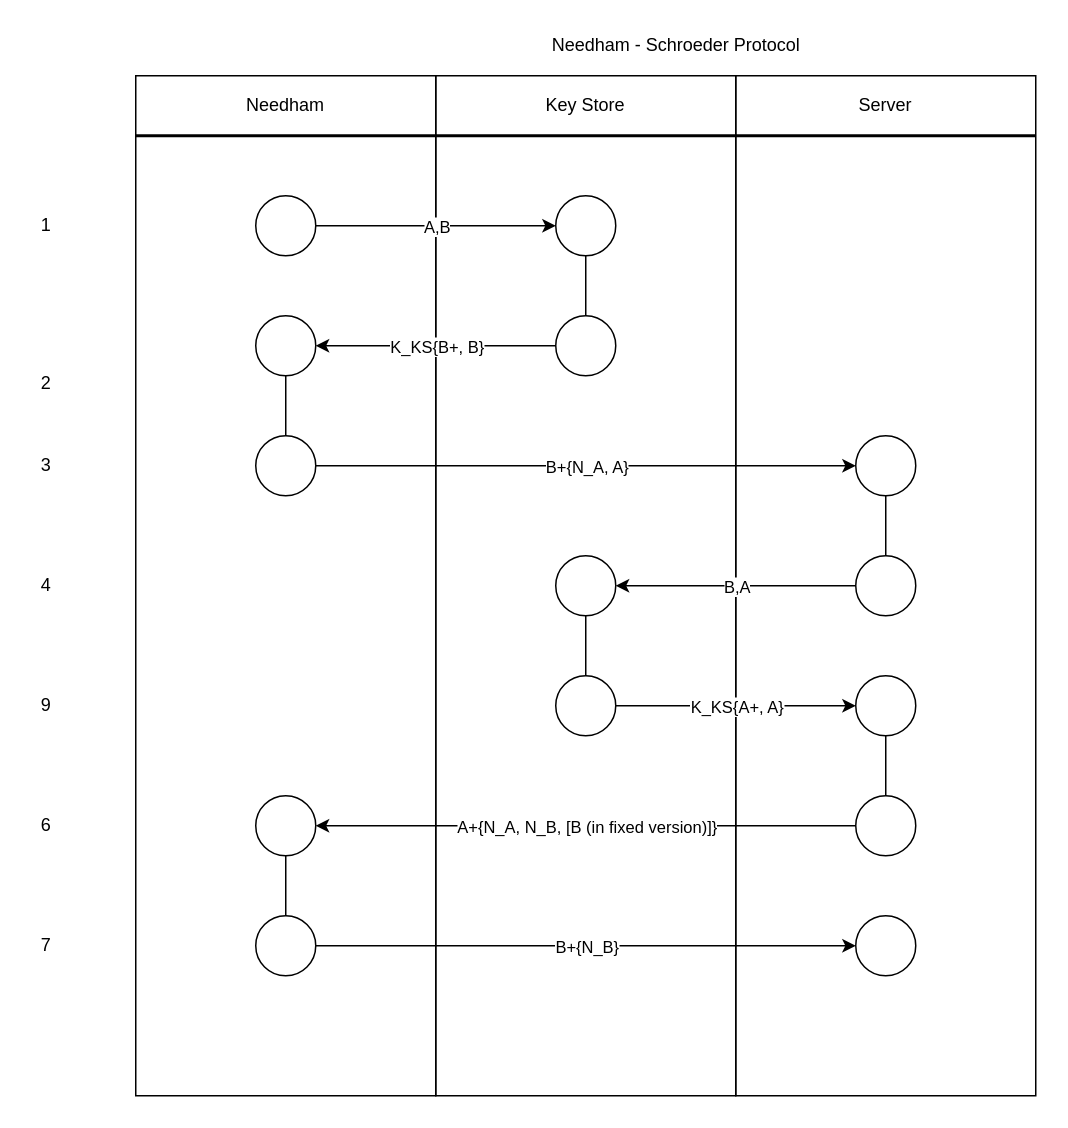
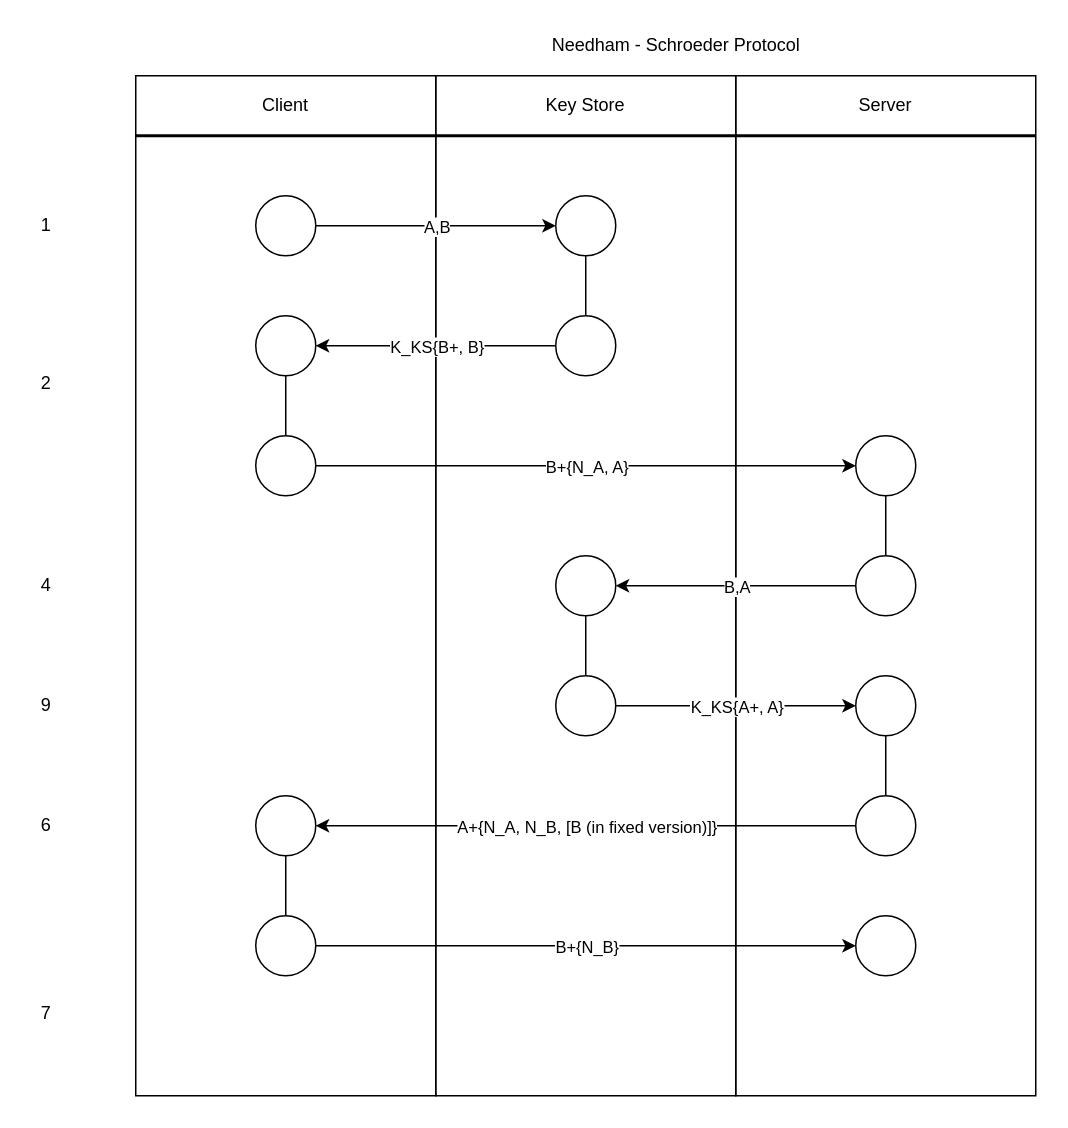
(286, 106) -> (286, 106)
(46, 466) -> none
(46, 946) -> (46, 1013)
